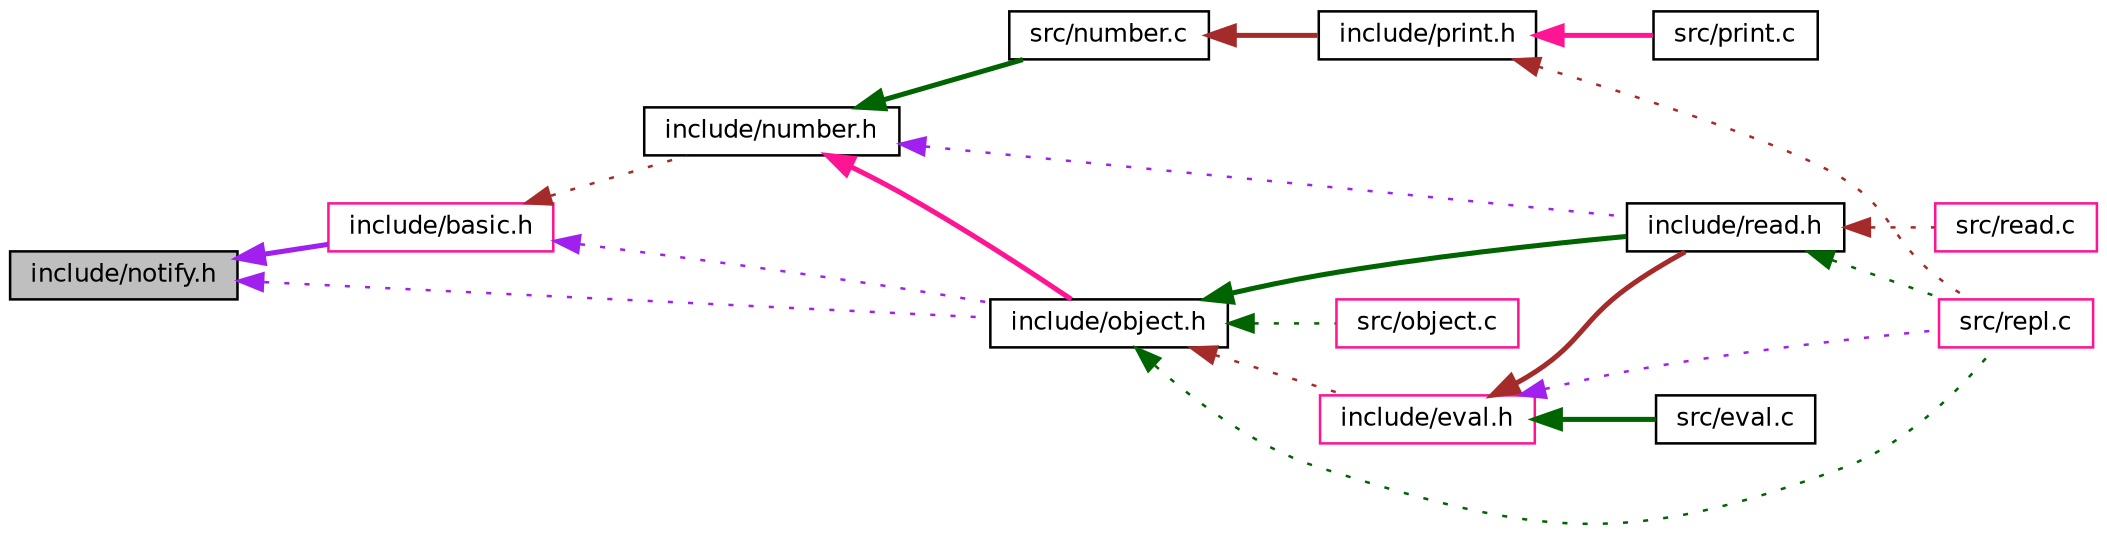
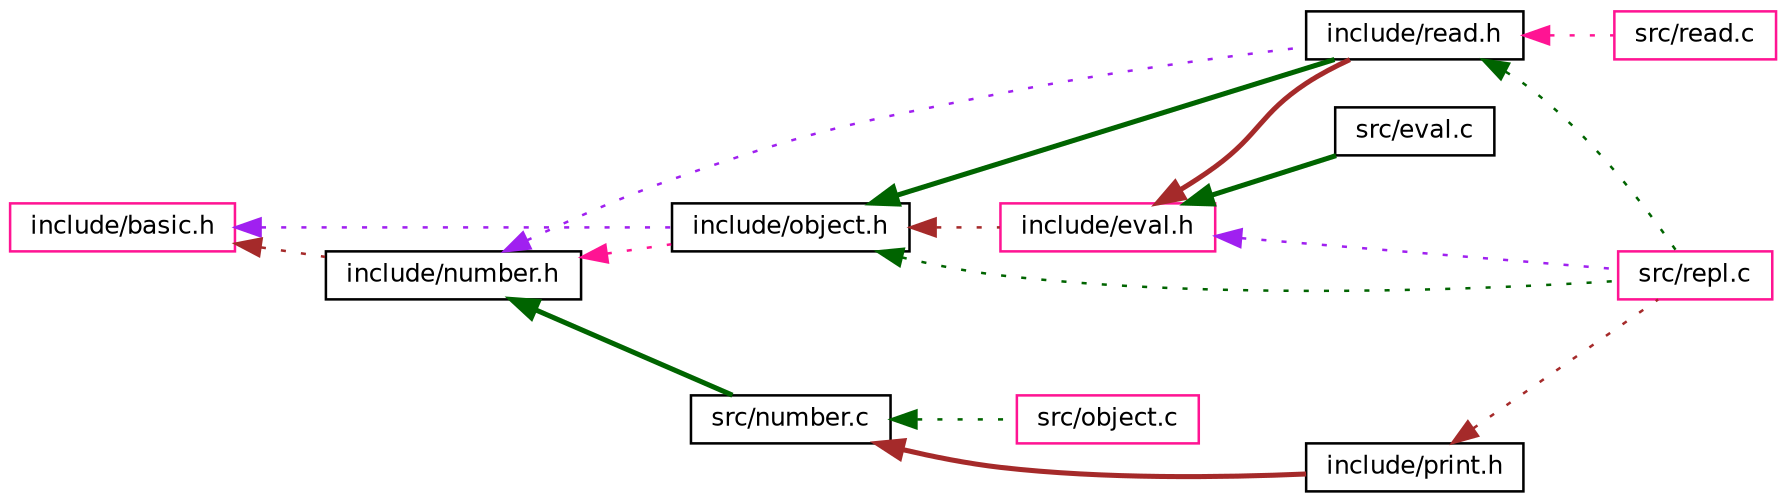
(1736, 35) -> none
(1912, 227) -> (1582, 35)
(963, 229) -> (639, 249)
(124, 275) -> none
(1295, 323) -> (967, 419)
